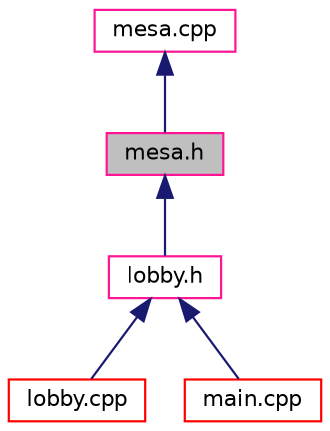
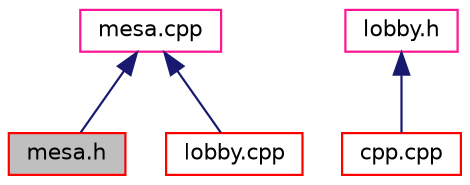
(165, 154) -> (67, 154)
(165, 227) -> none
(114, 348) -> (199, 102)
(253, 400) -> (402, 154)
